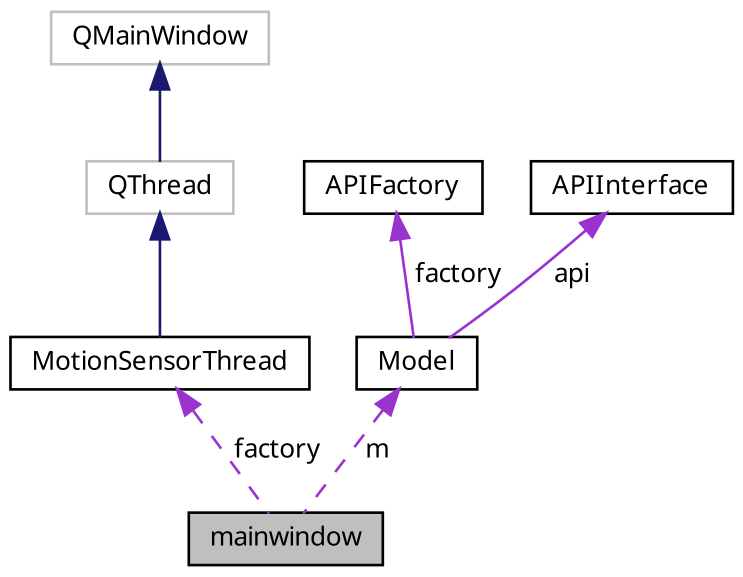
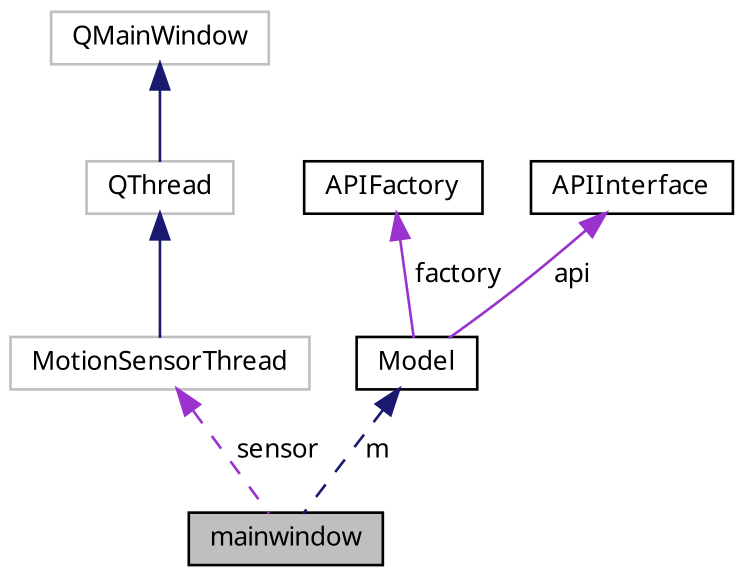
(160, 363) -> (160, 363)
(275, 451) -> (275, 451)
(343, 462) -> (343, 462)
